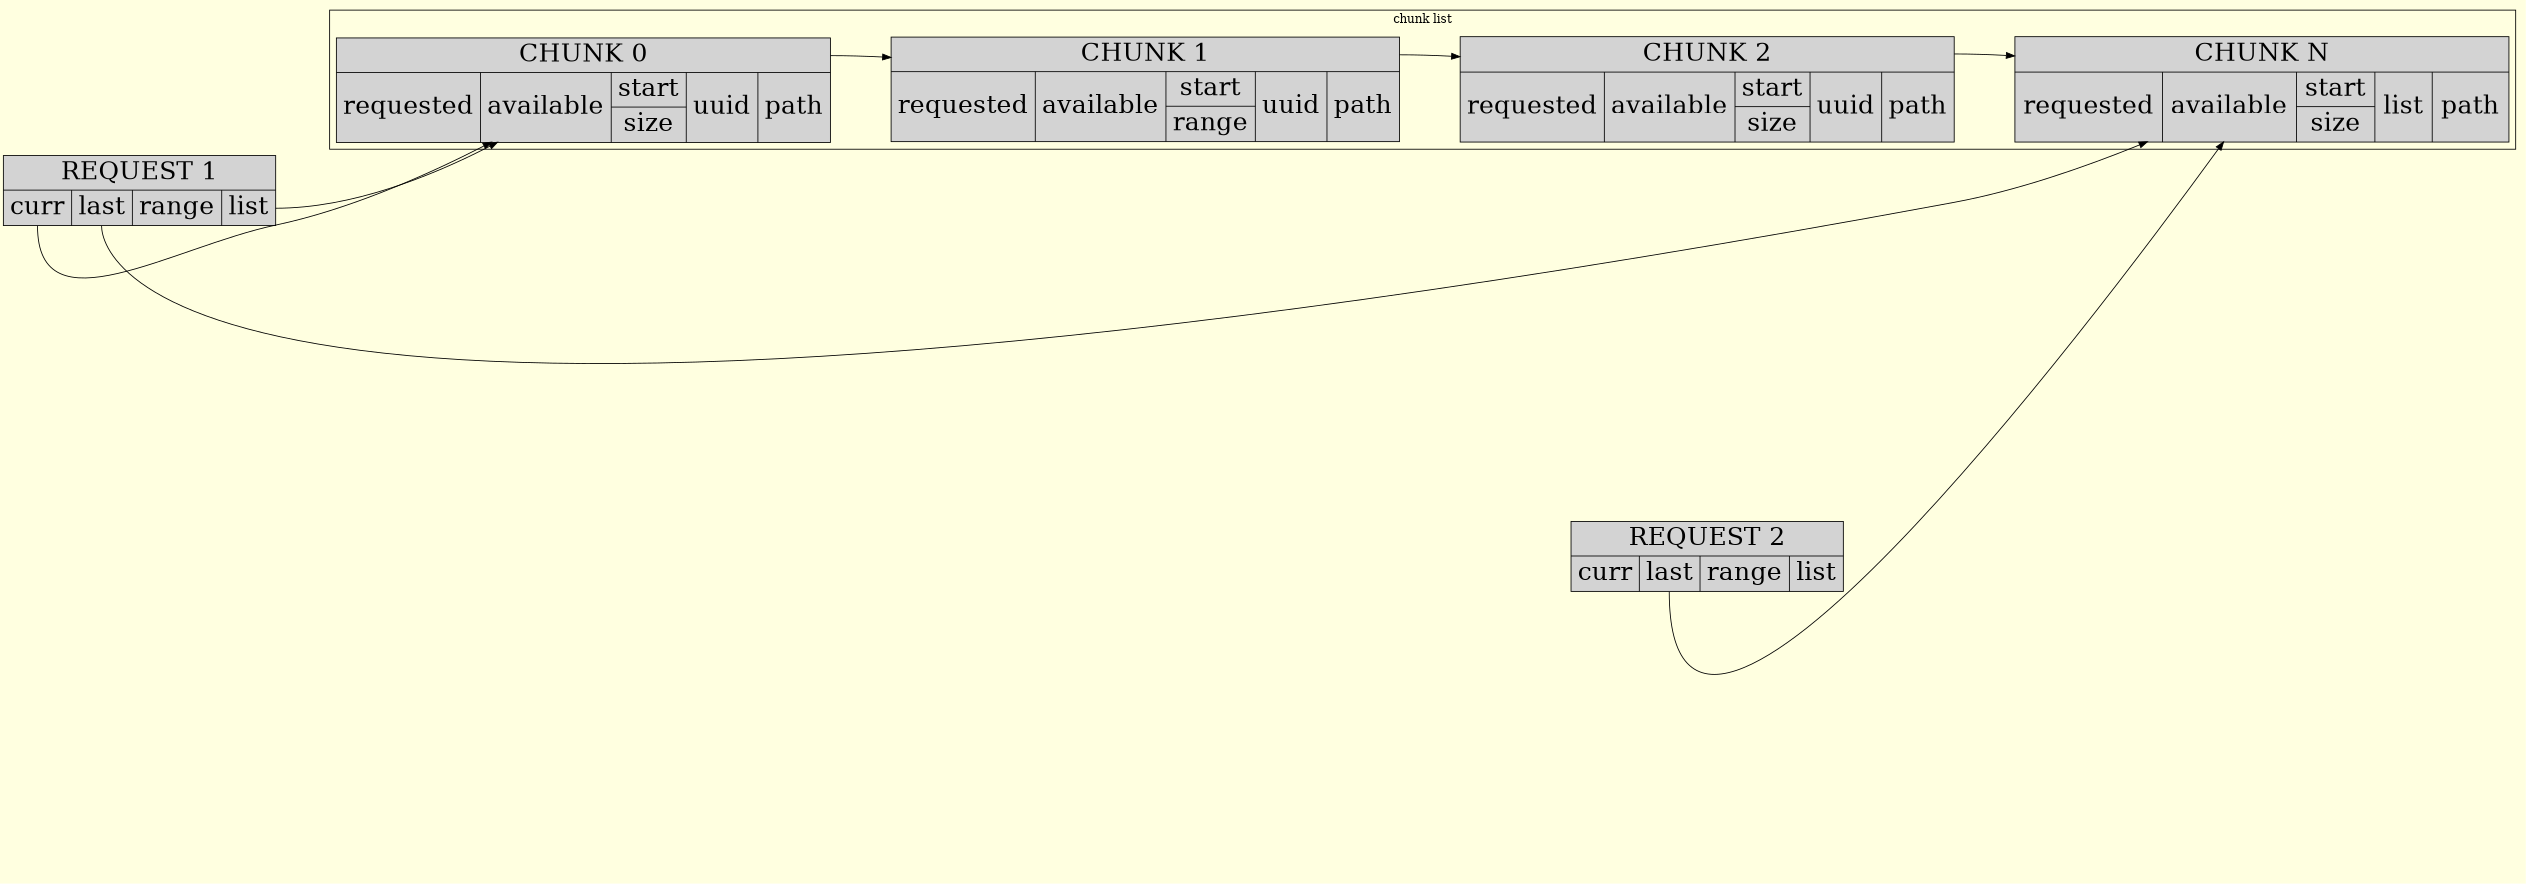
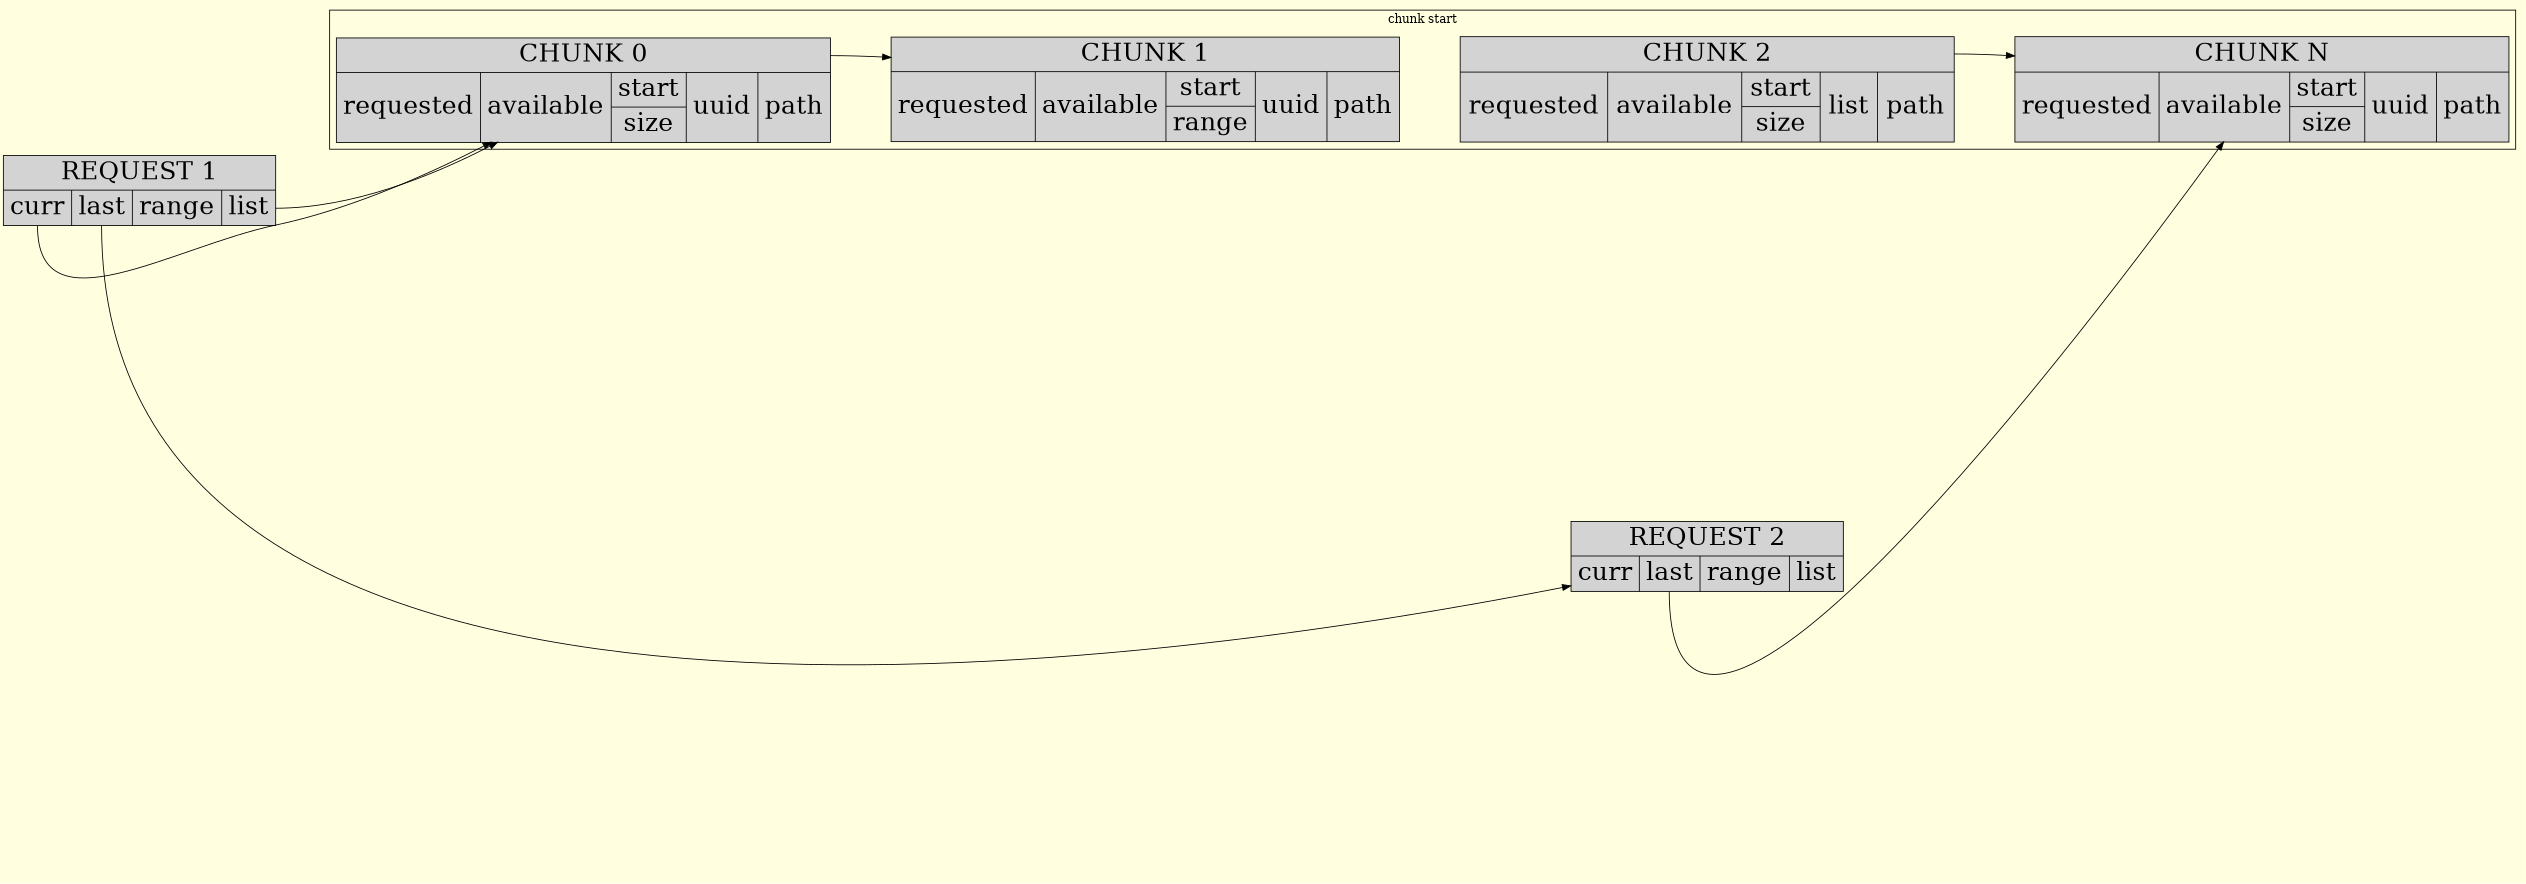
(1423, 20) -> (1423, 20)
(1425, 55) -> none
(1846, 106) -> (1849, 106)
(2404, 106) -> (2401, 106)
(1107, 328) -> (724, 659)
